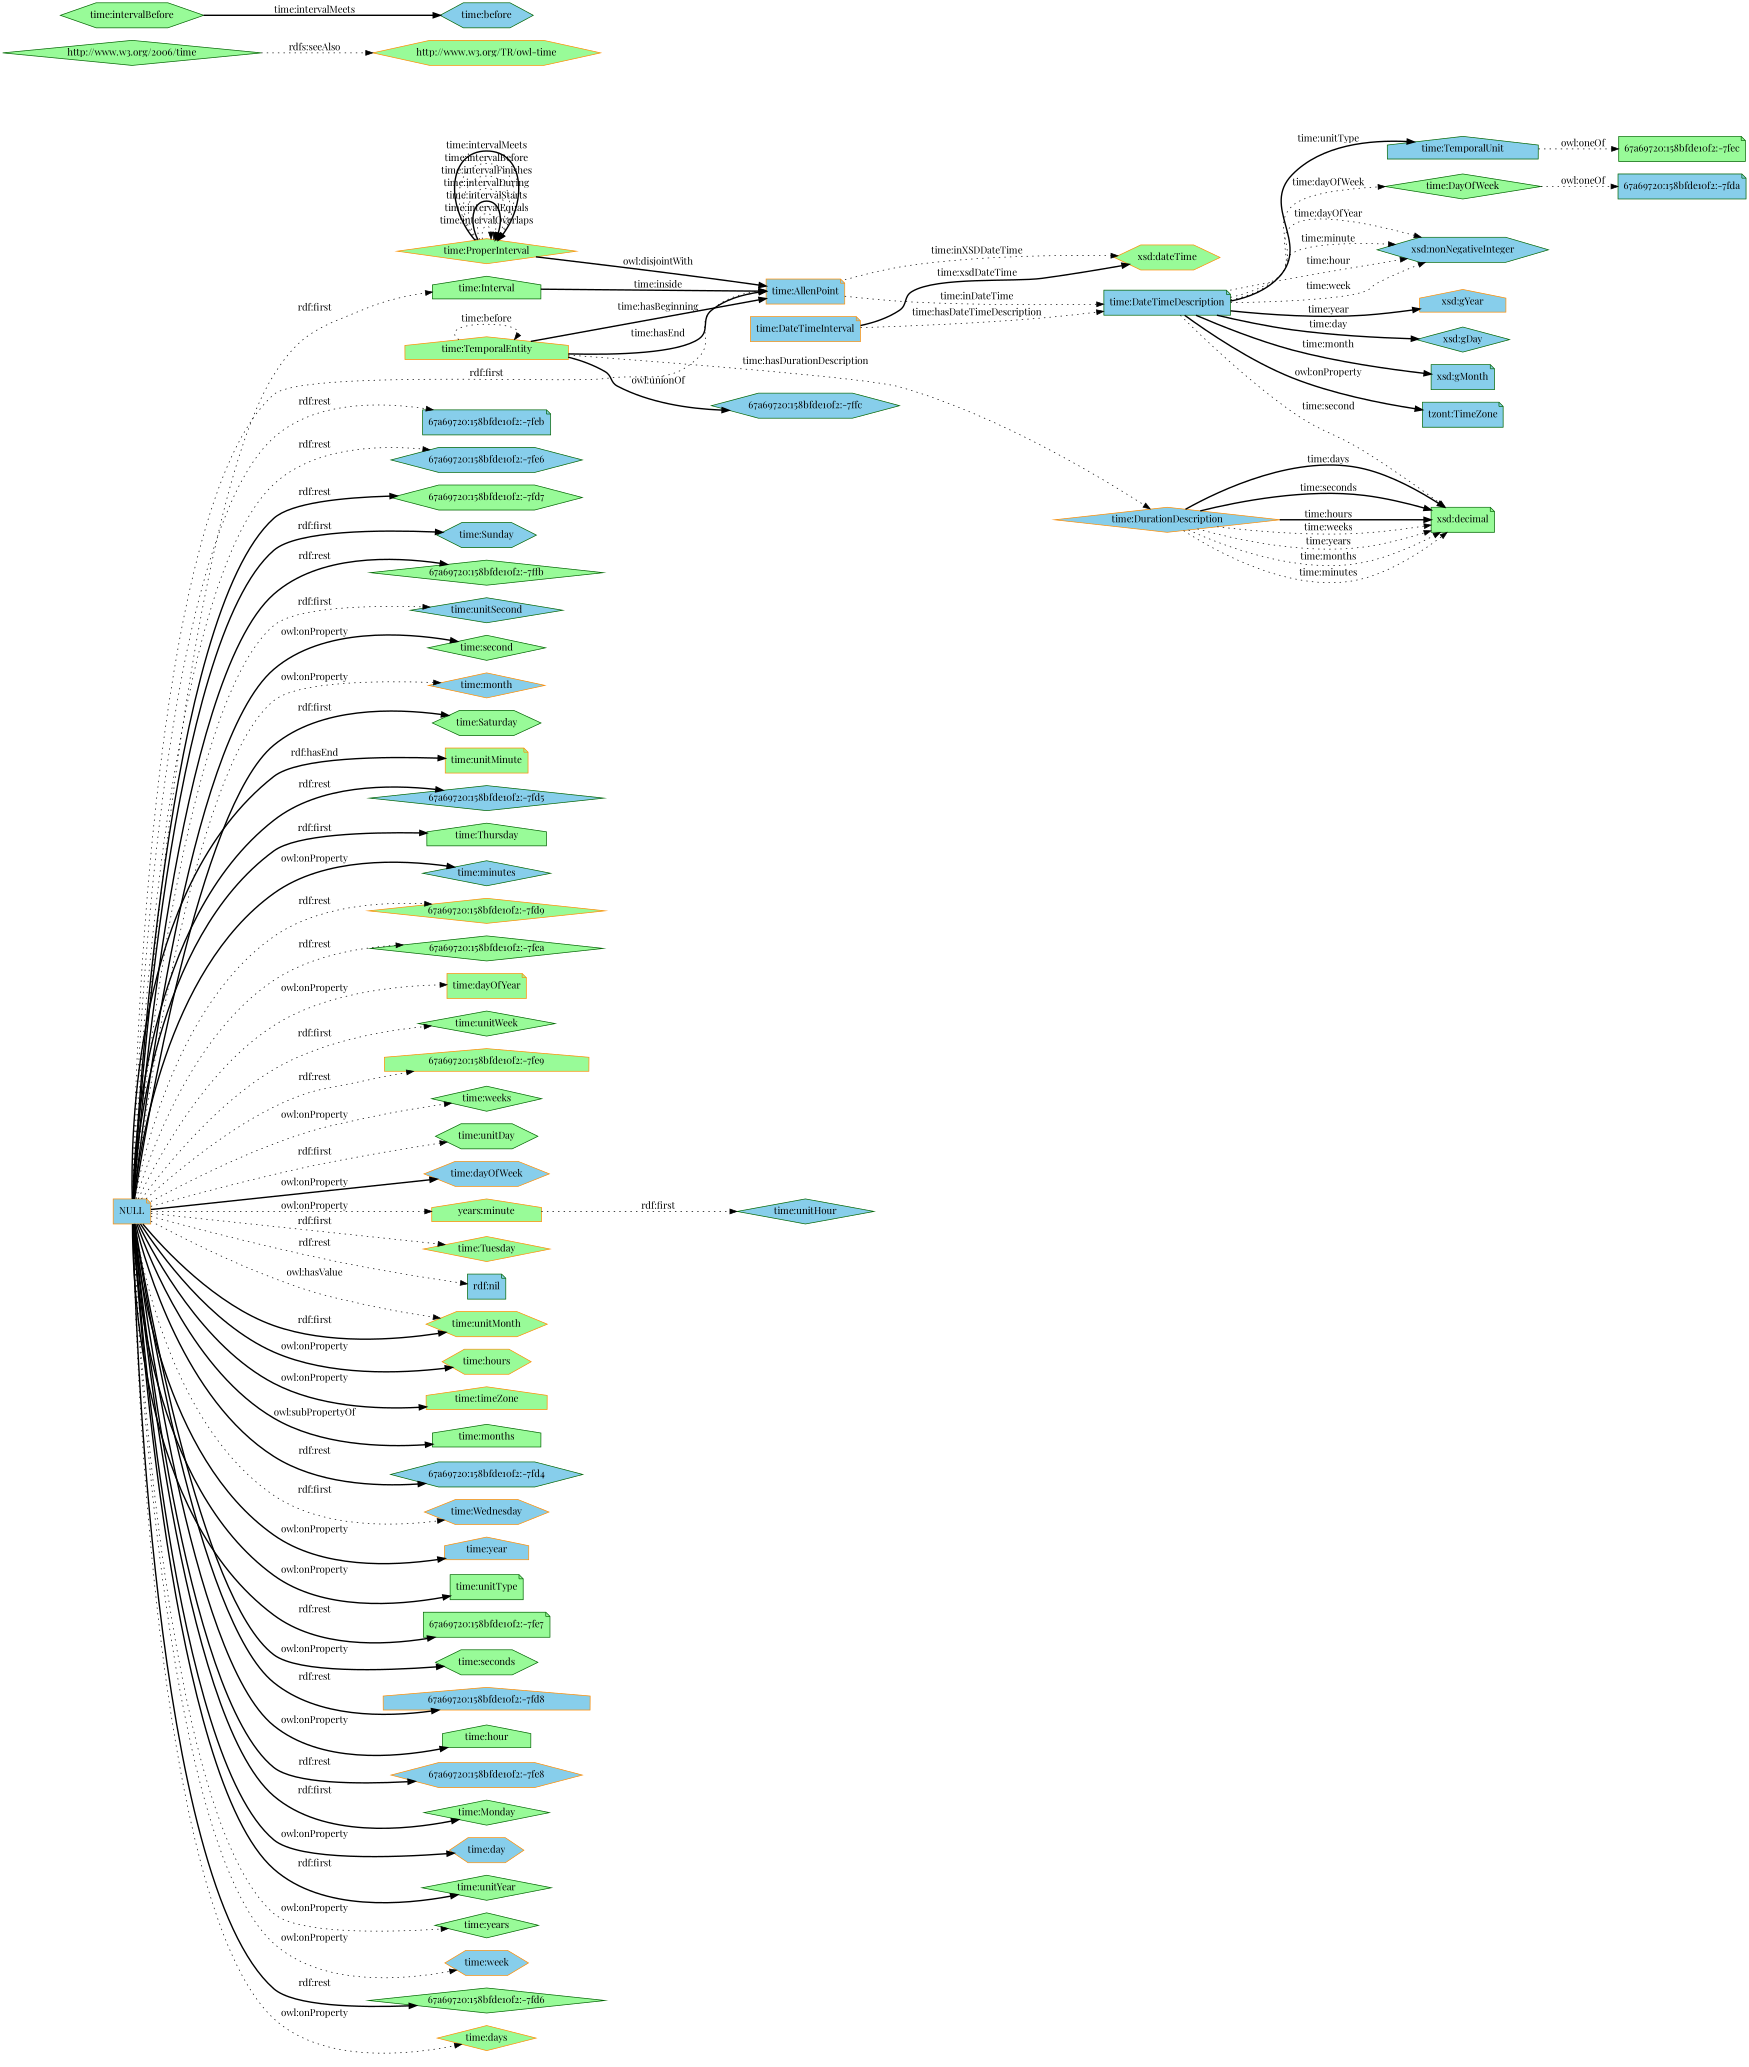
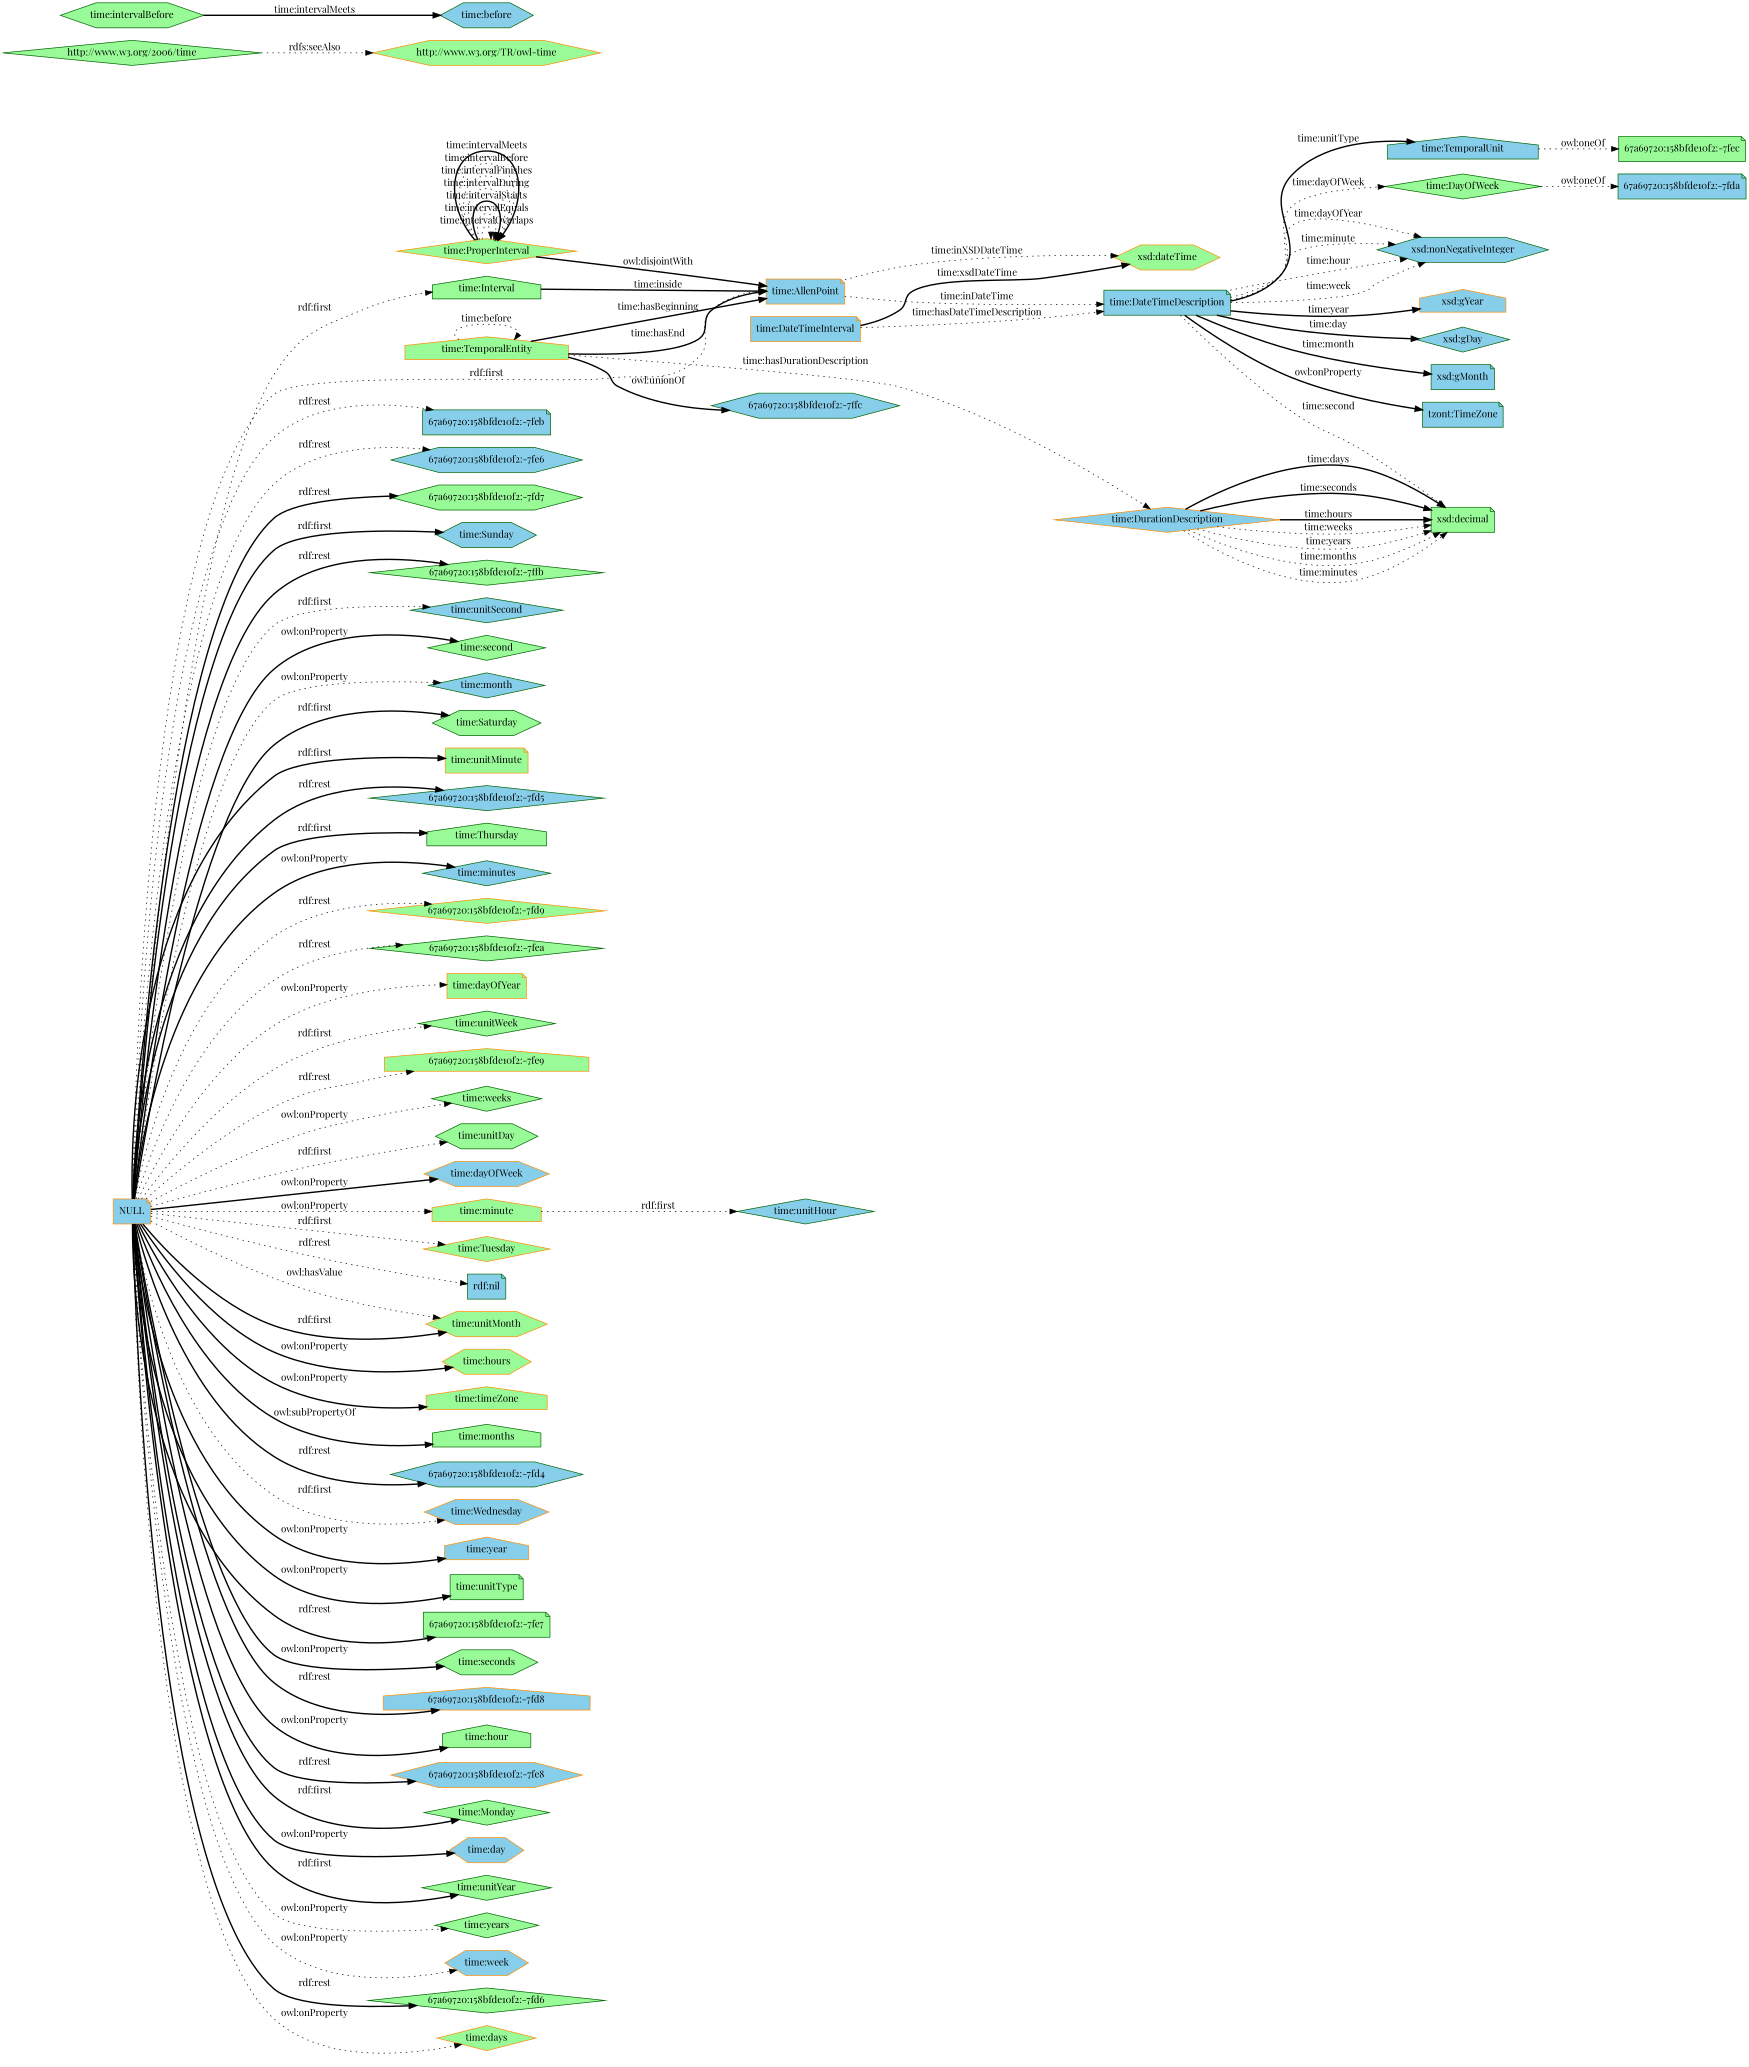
(487, 685) -> (487, 685)
(315, 753) -> (315, 753)
(487, 1211) -> (487, 1211)
